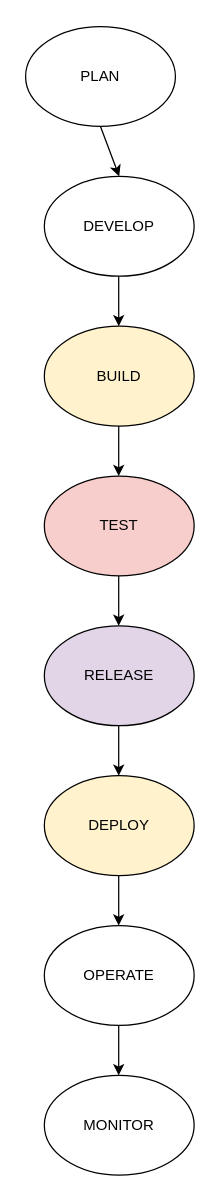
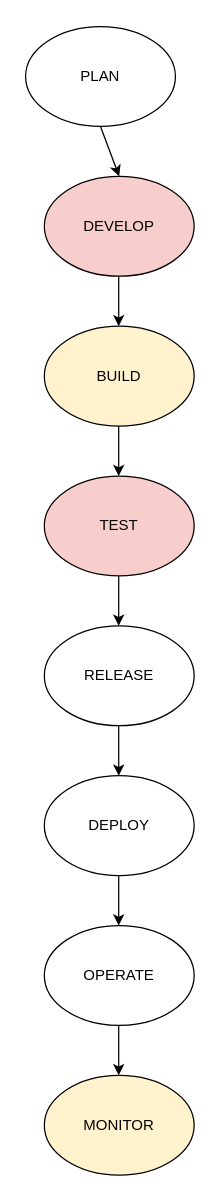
(119, 226) -> (119, 226)
(119, 676) -> (119, 676)
(119, 826) -> (119, 826)
(119, 1126) -> (119, 1126)
